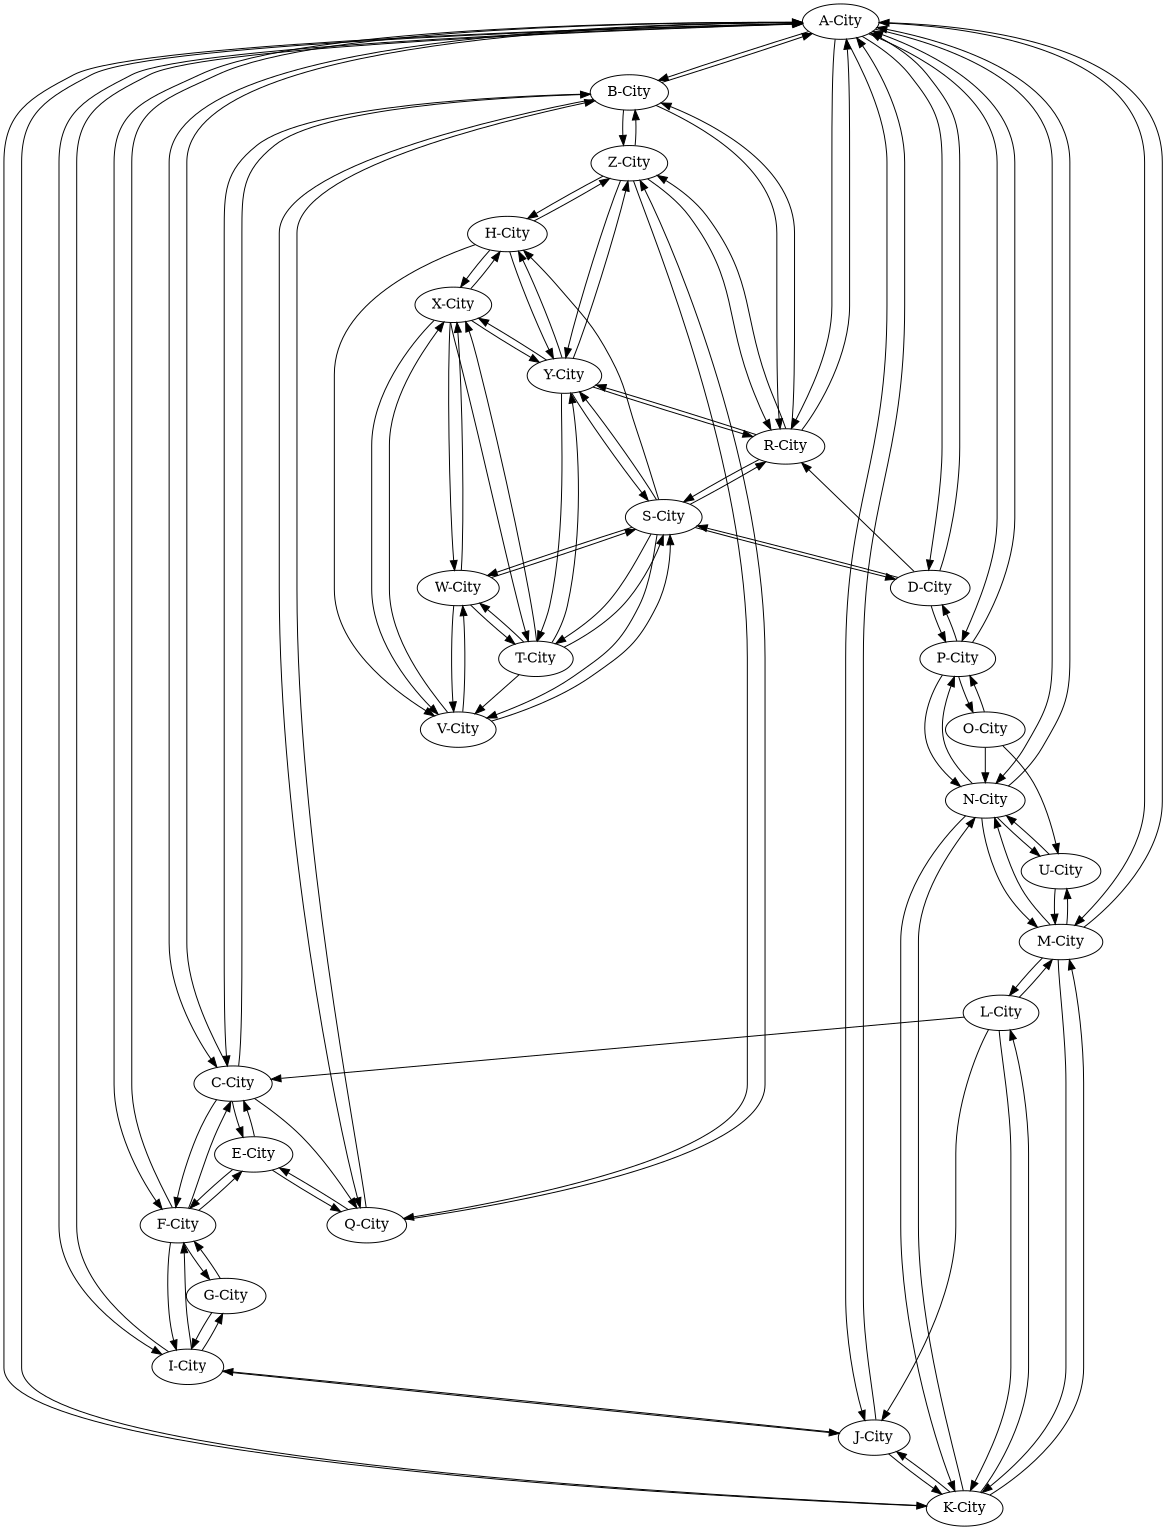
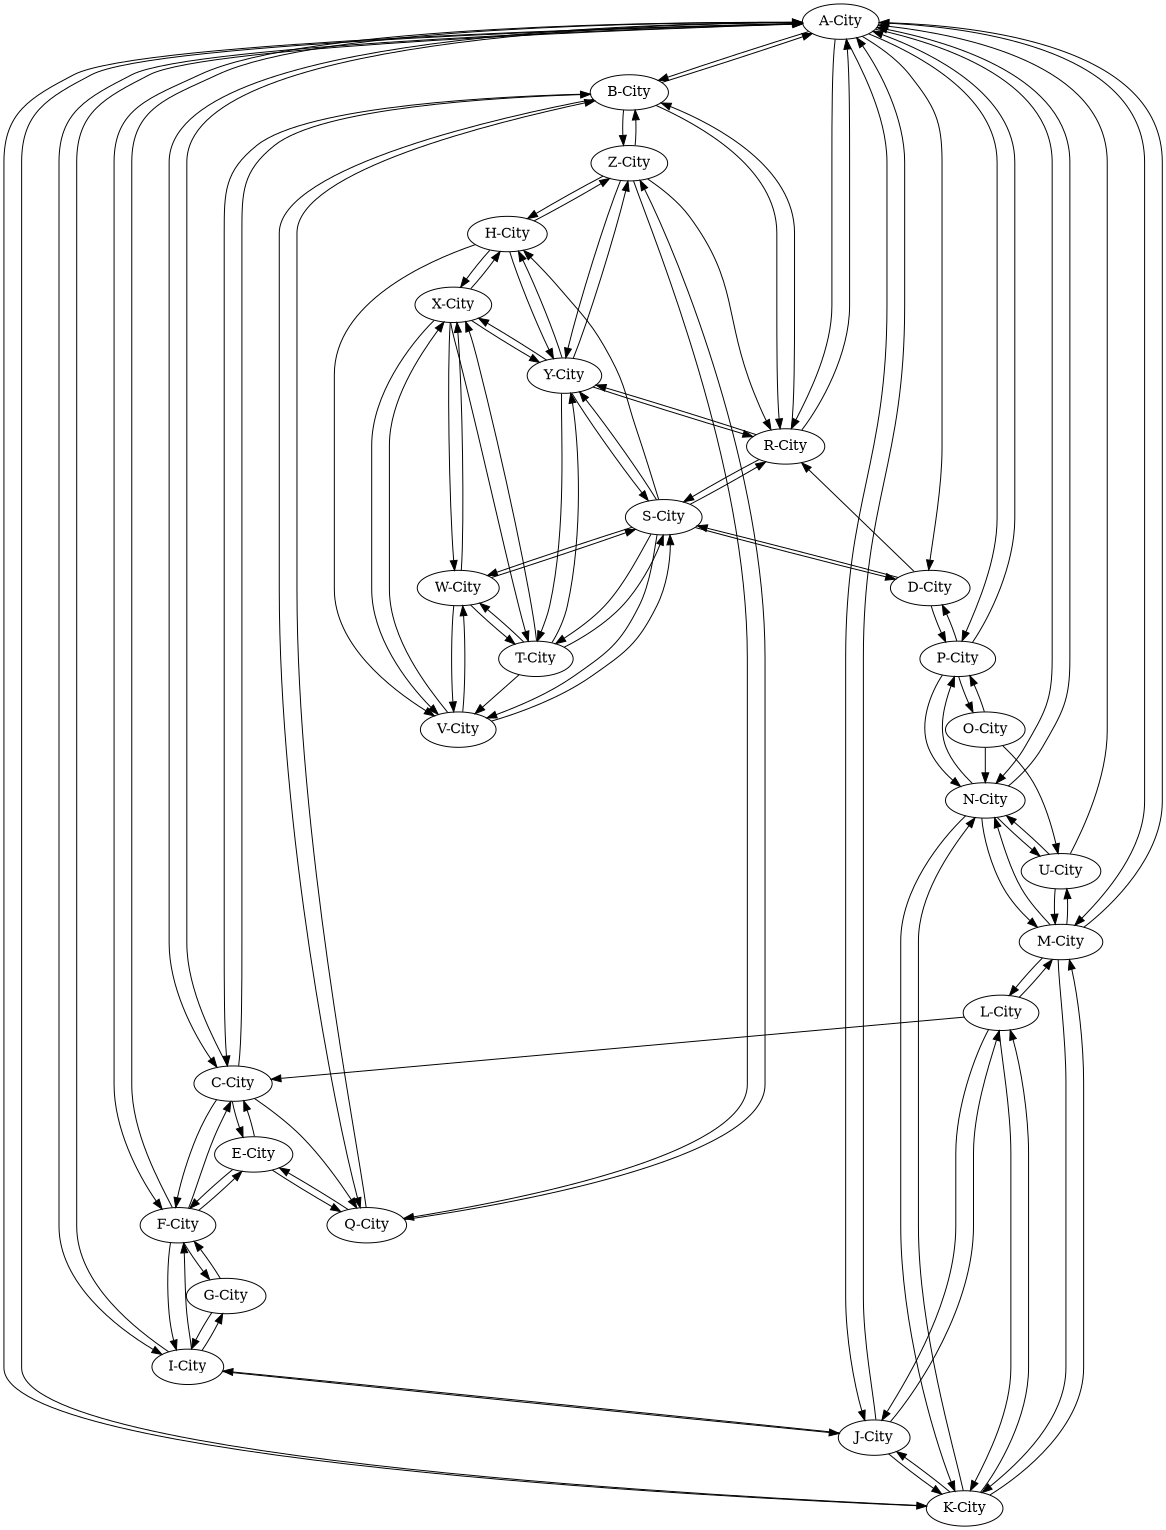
(960, 289) -> (1107, 371)
(745, 294) -> none
none -> (972, 1240)
